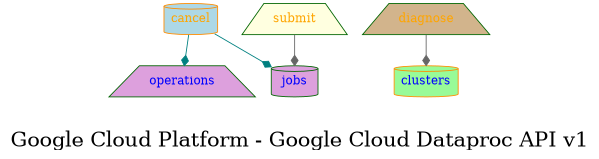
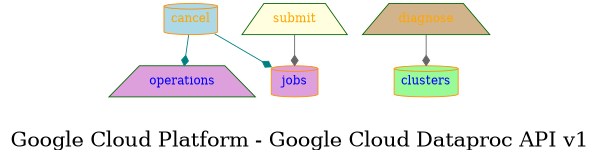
(295, 81) -> (295, 81)
